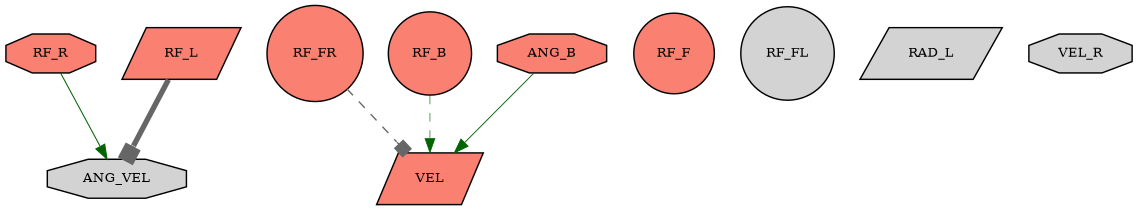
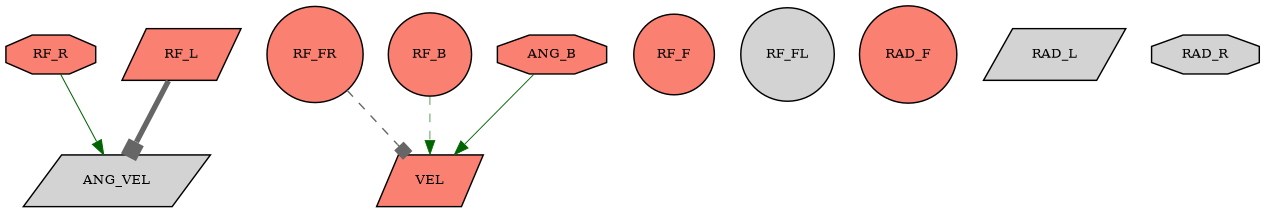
(1081, 53) -> (1205, 54)
none -> (908, 54)
(117, 179) -> (117, 181)
